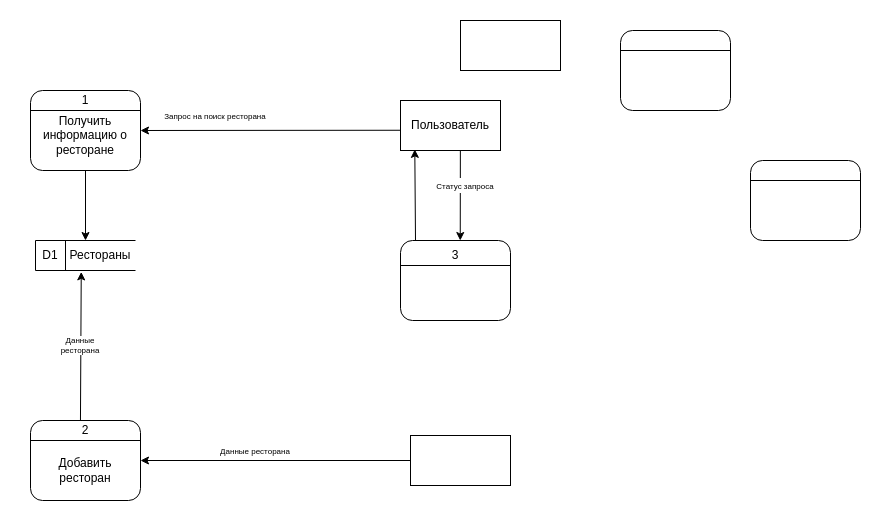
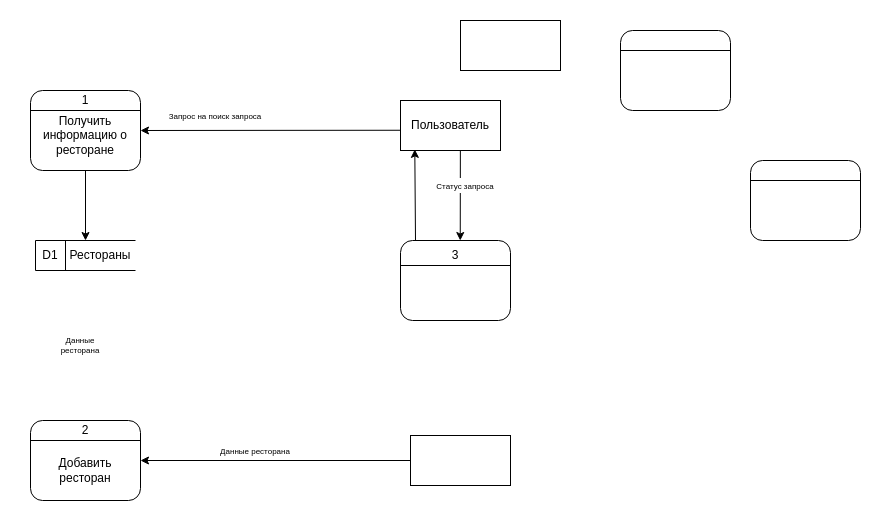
(216, 116) -> (216, 116)
(81, 387) -> none
